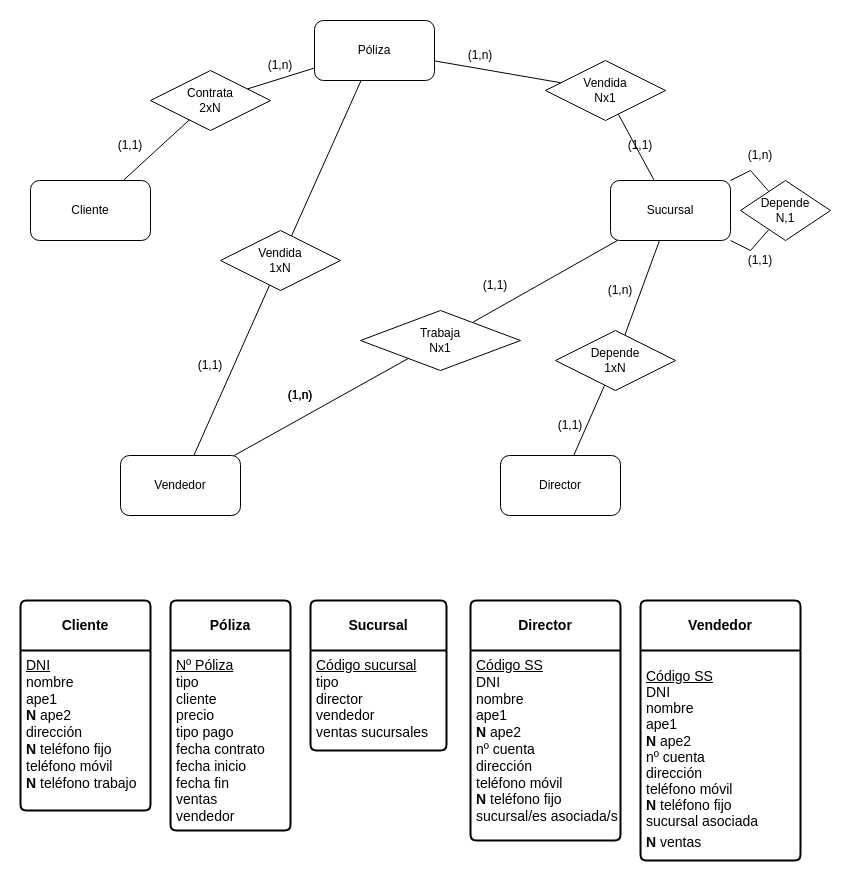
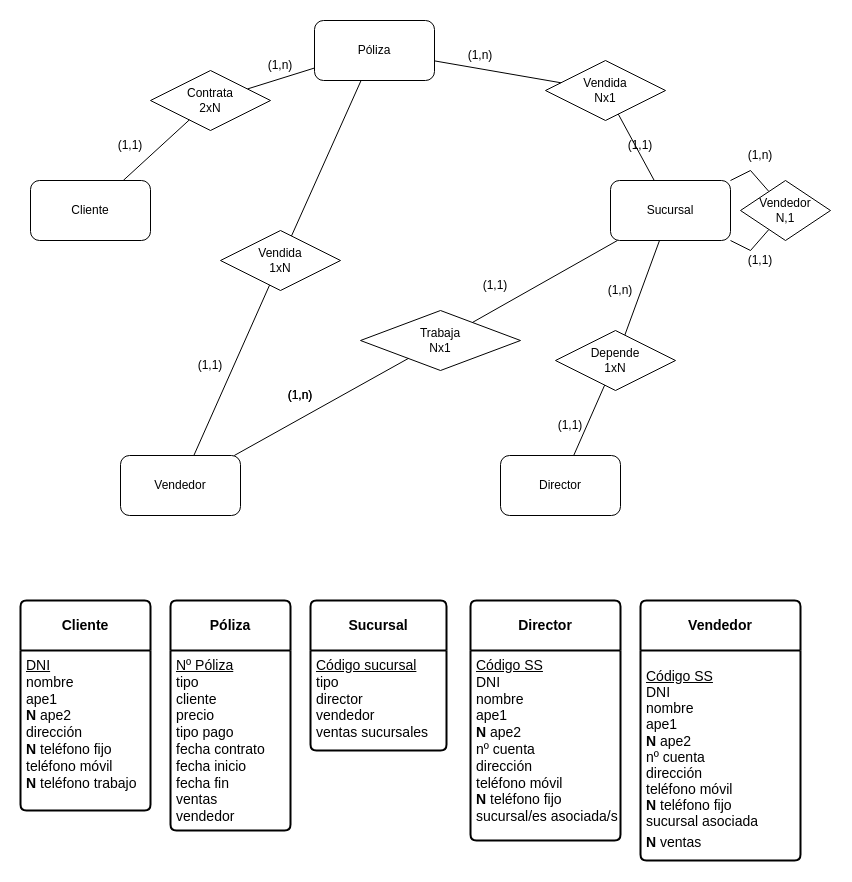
(786, 211) -> (786, 211)
